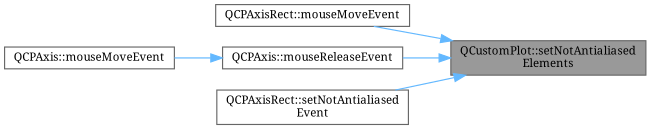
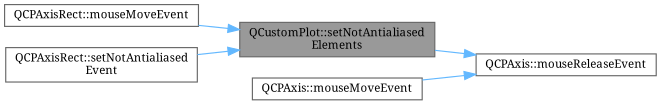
(421, 58) -> (450, 52)
